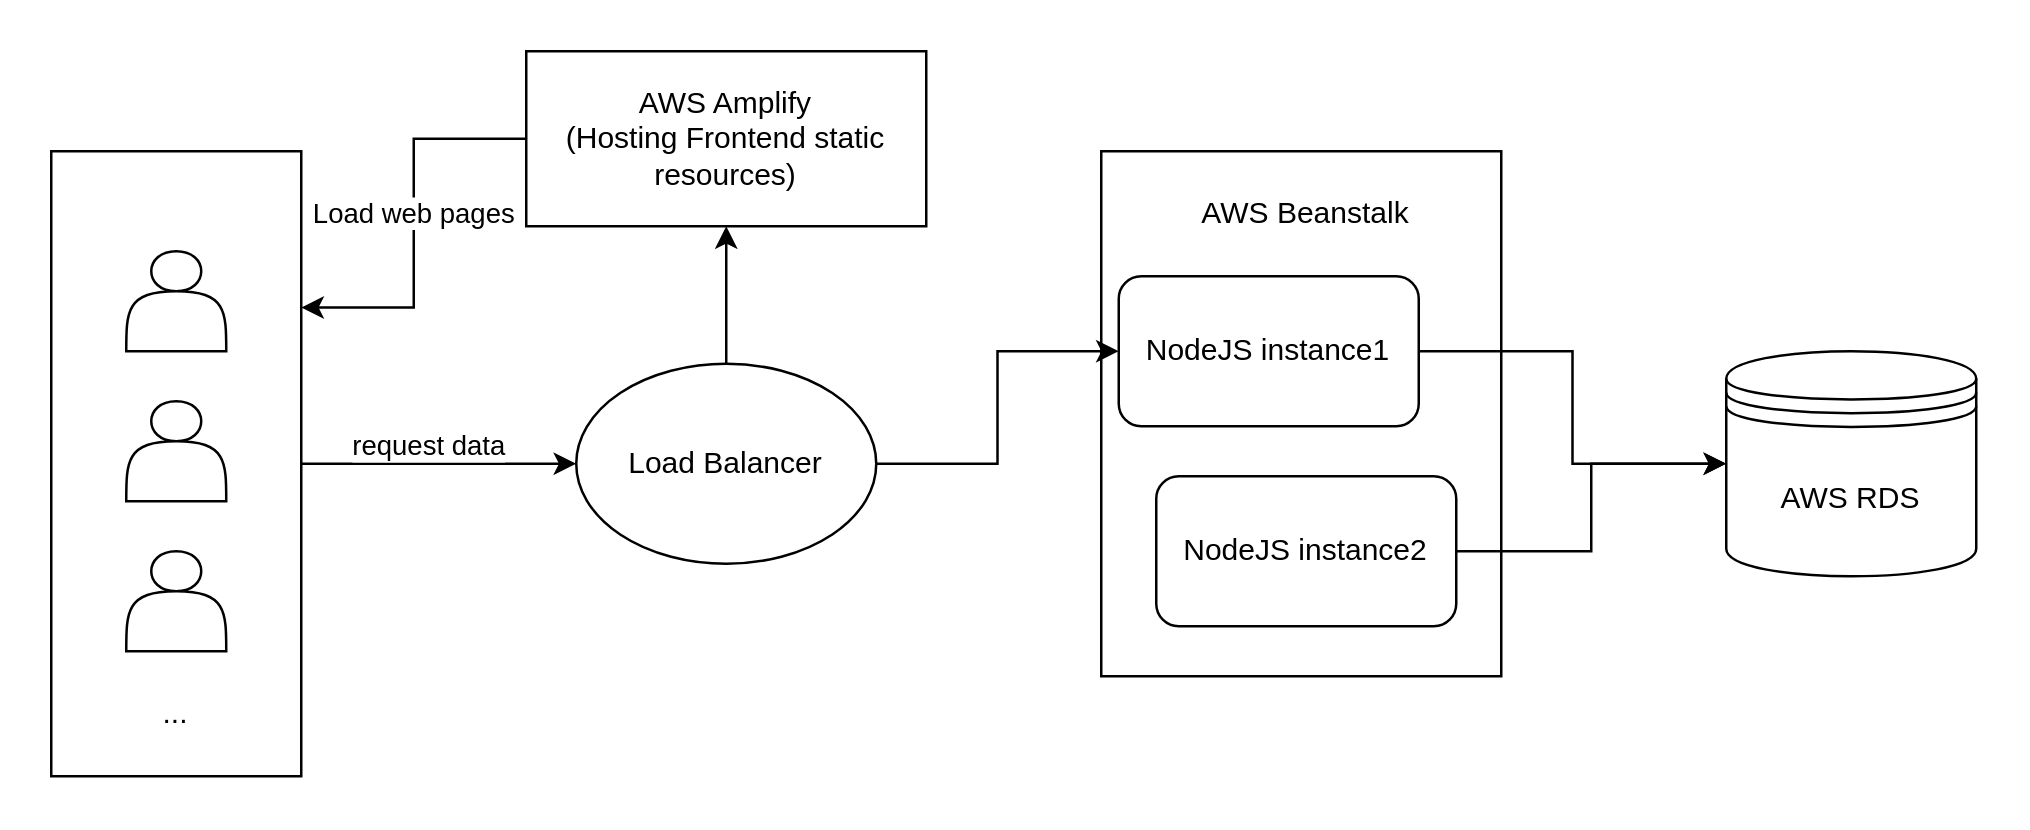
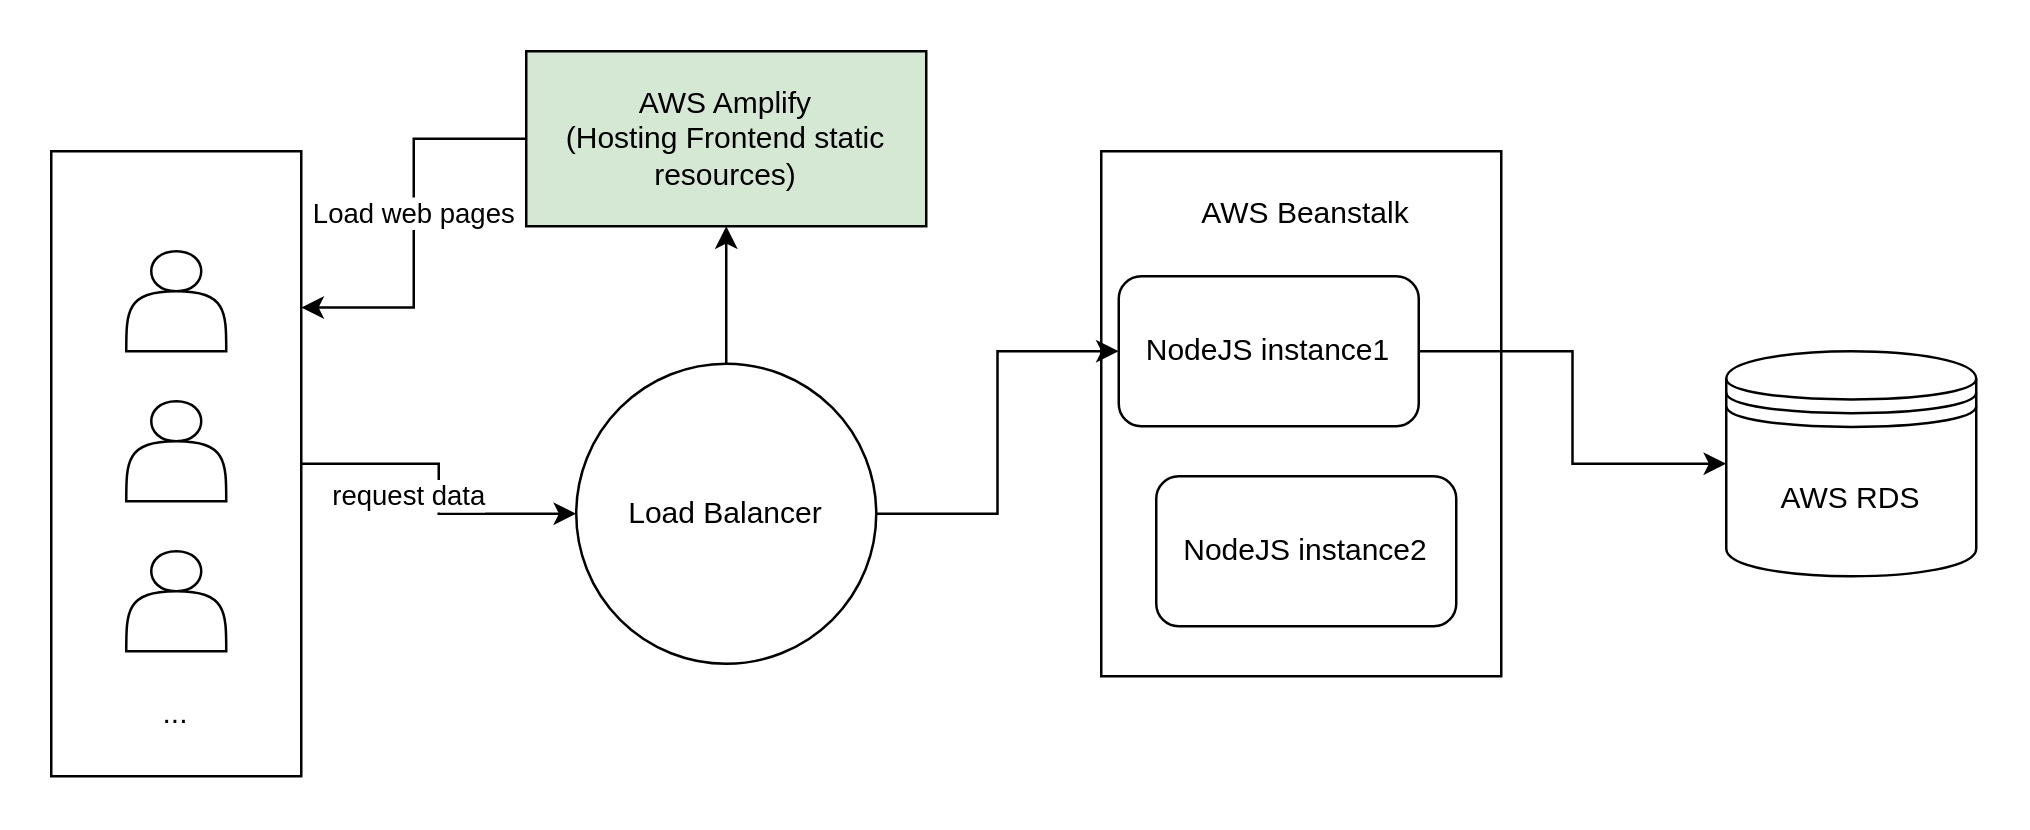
(726, 139) -> (726, 139)
(726, 464) -> (726, 514)
(1565, 551) -> none
